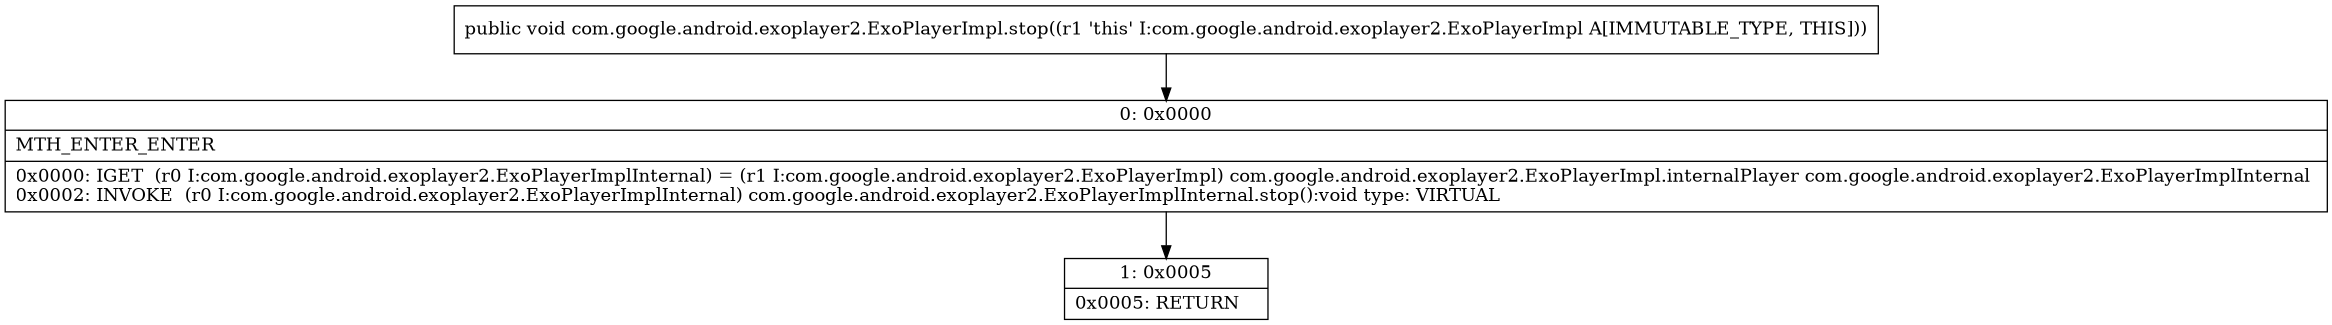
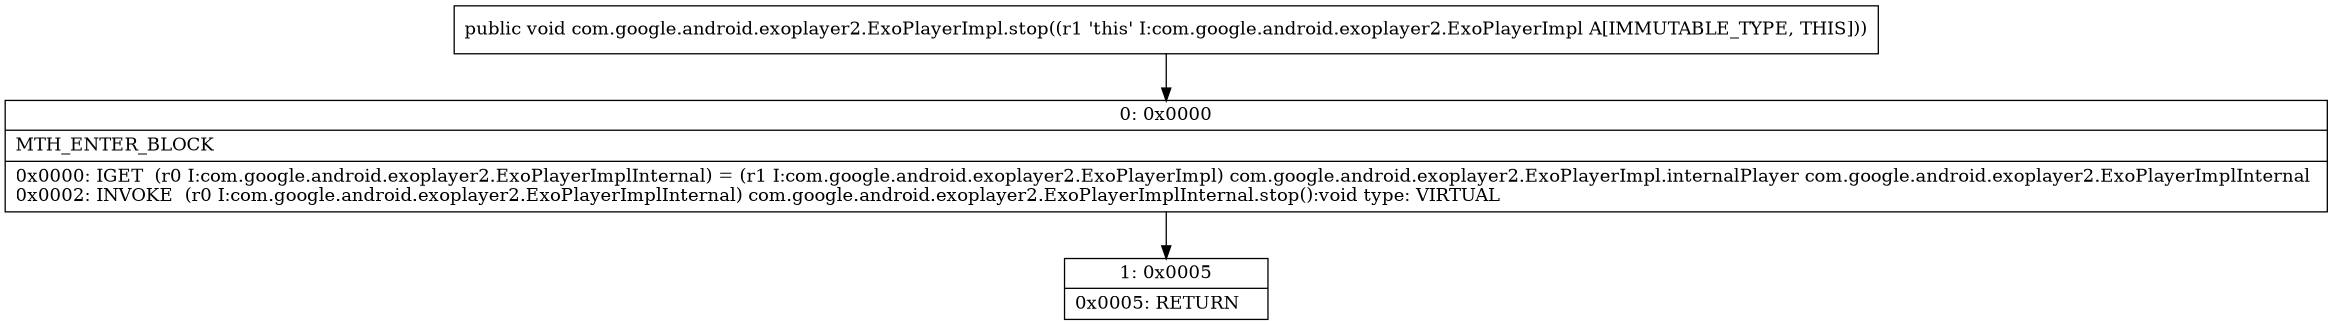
(115, 145) -> (115, 145)
